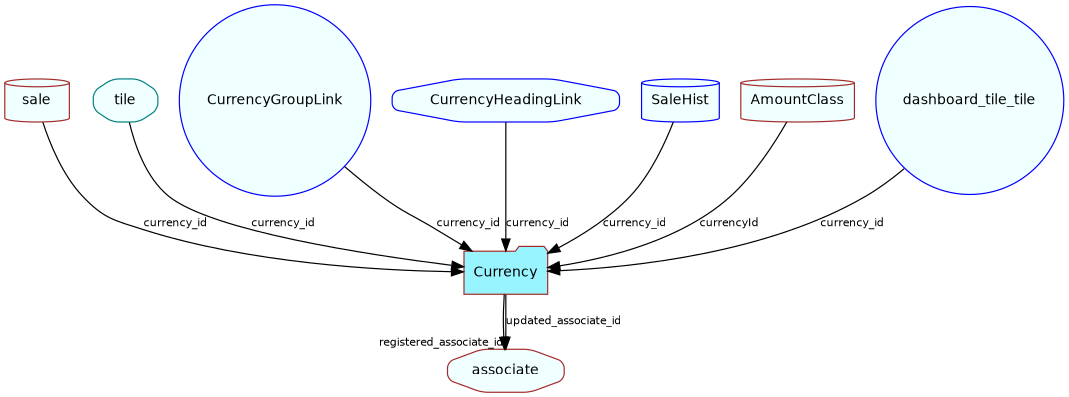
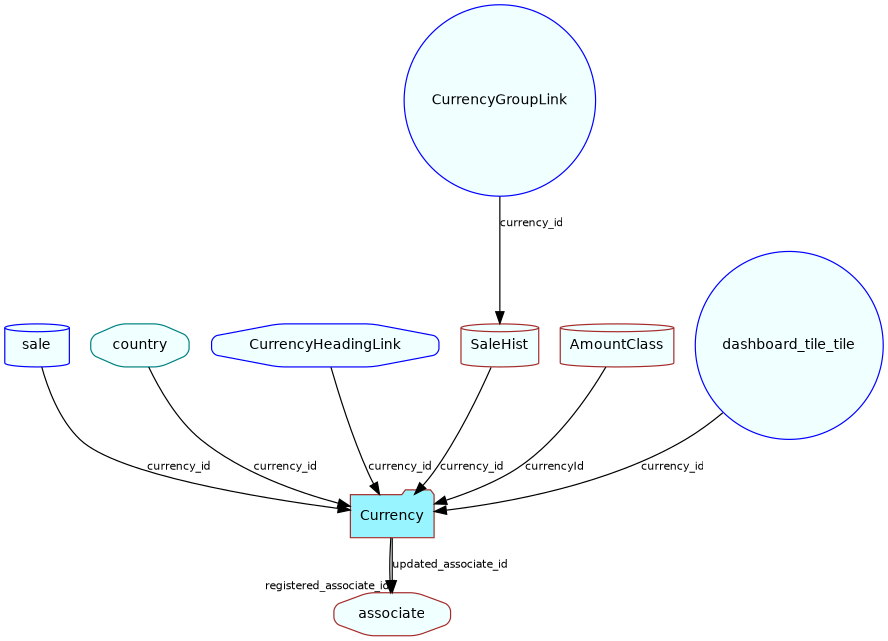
(37, 100) -> (37, 345)
(126, 100) -> (140, 345)
(680, 100) -> (500, 345)
(401, 209) -> (500, 254)
